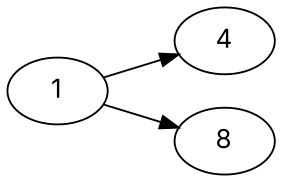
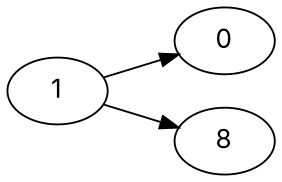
(225, 41) -> (225, 41)
